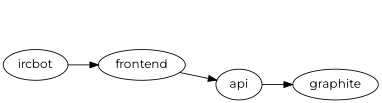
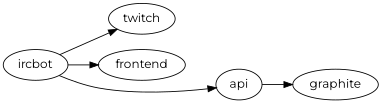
none -> (142, 19)
(194, 75) -> (132, 92)
